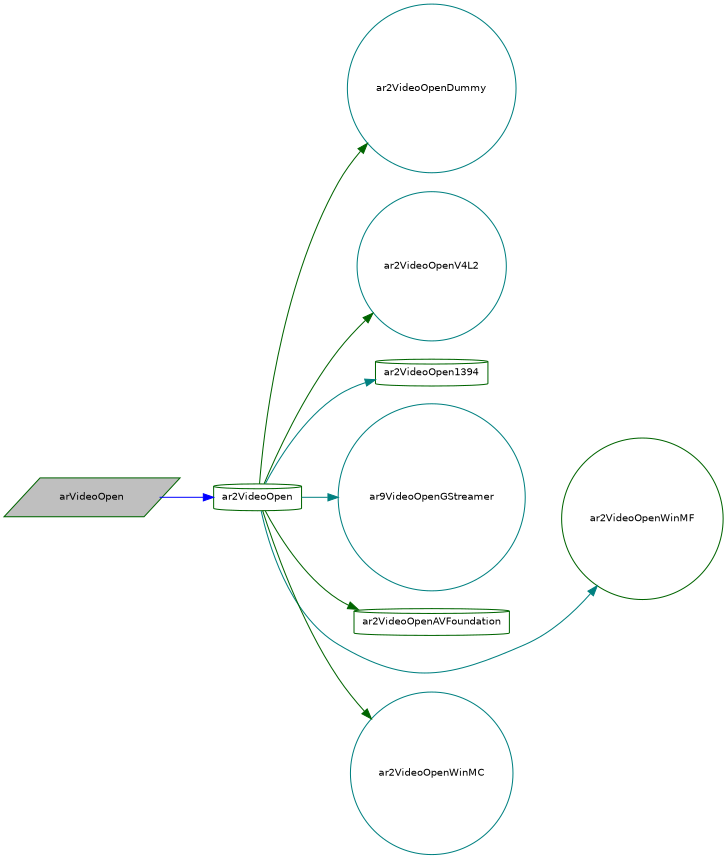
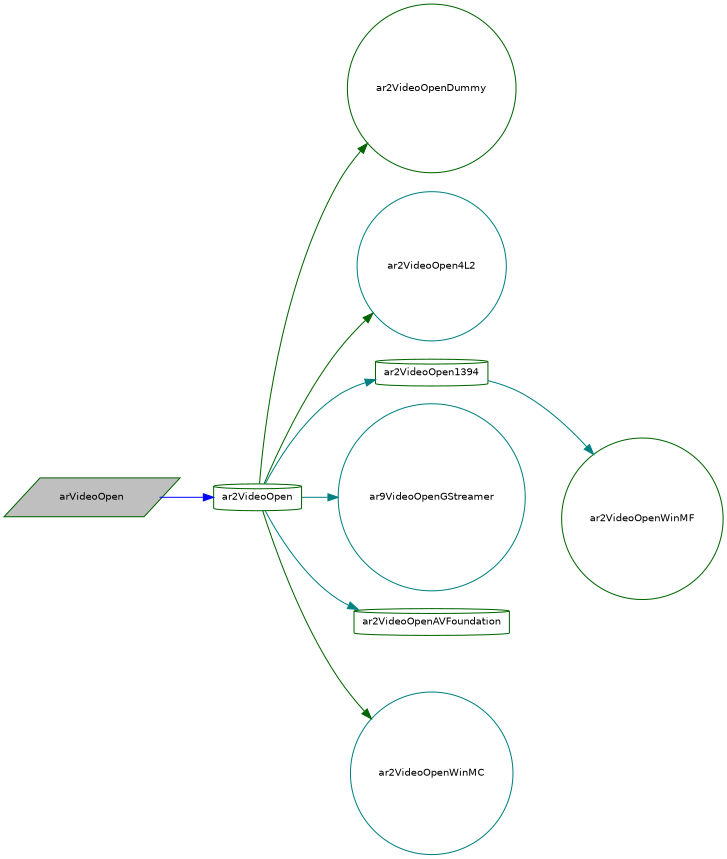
(432, 88) -> (432, 88)
(432, 266) -> (432, 266)
(300, 564) -> (300, 564)
(394, 669) -> (542, 406)
